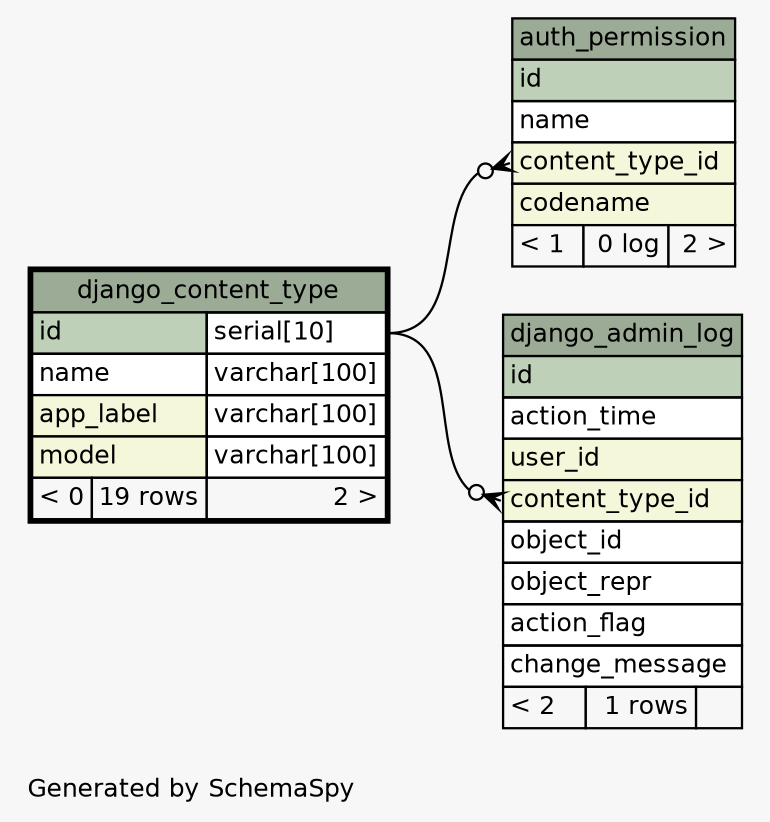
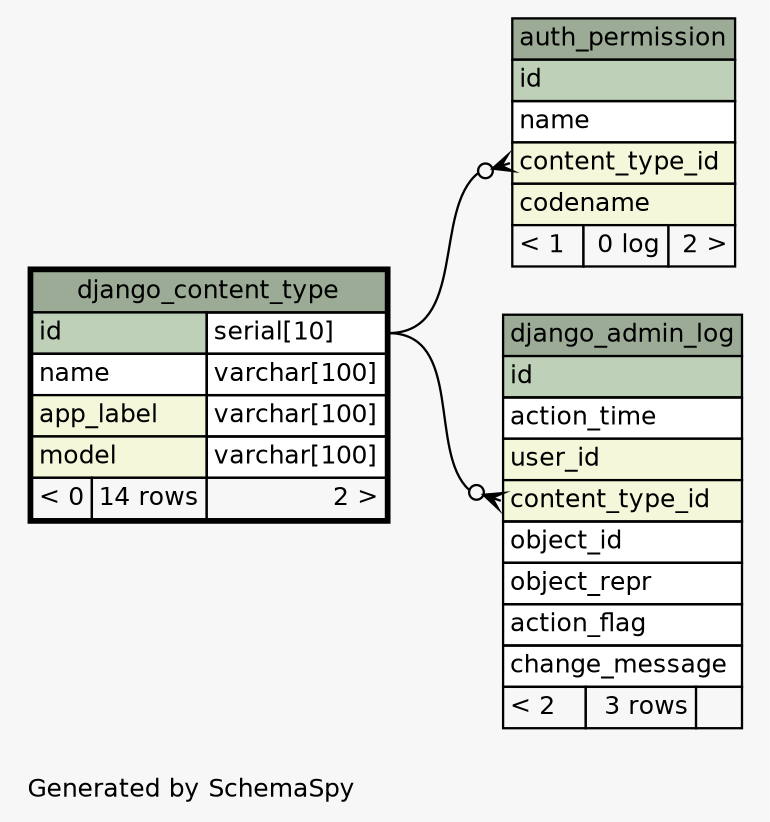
(149, 497) -> (149, 497)
(647, 706) -> (647, 706)
